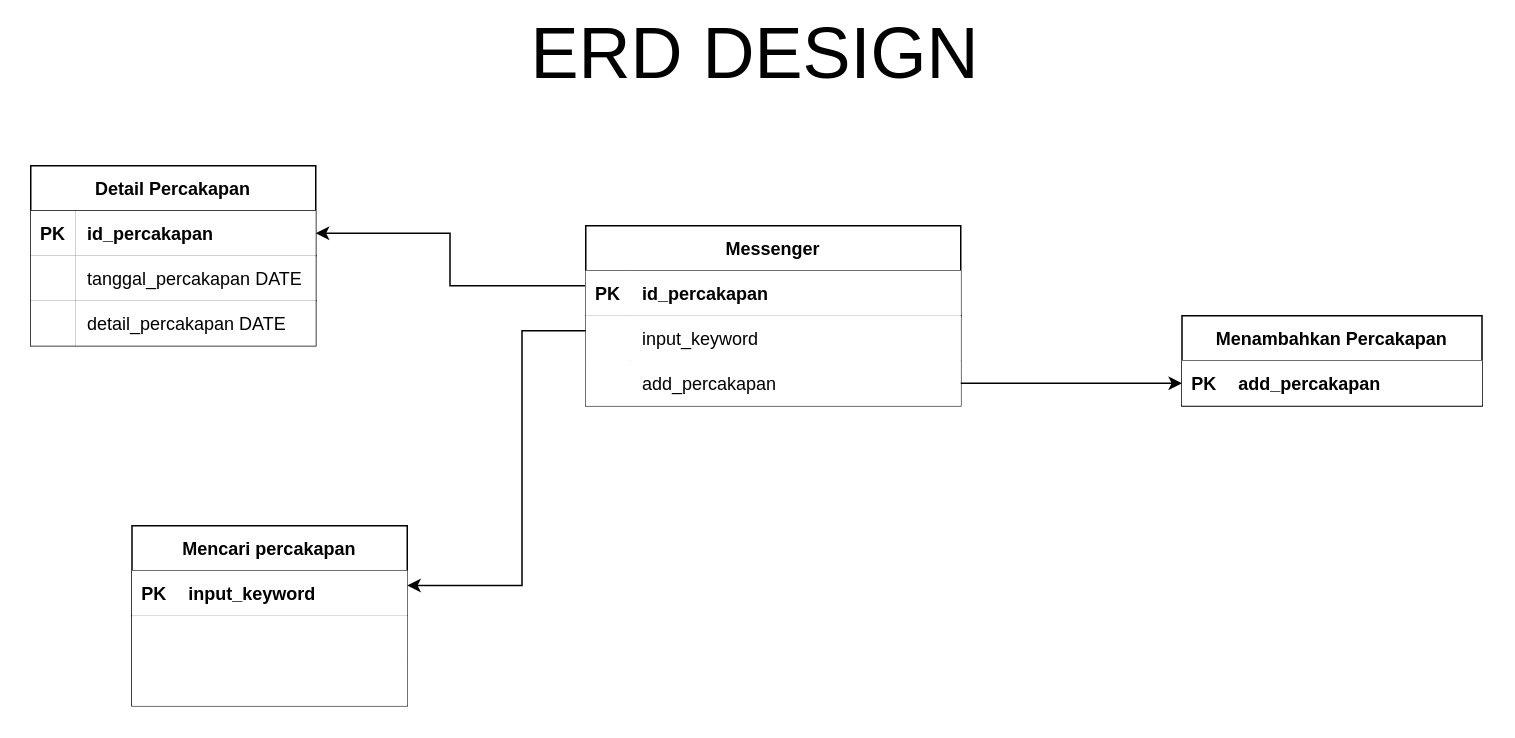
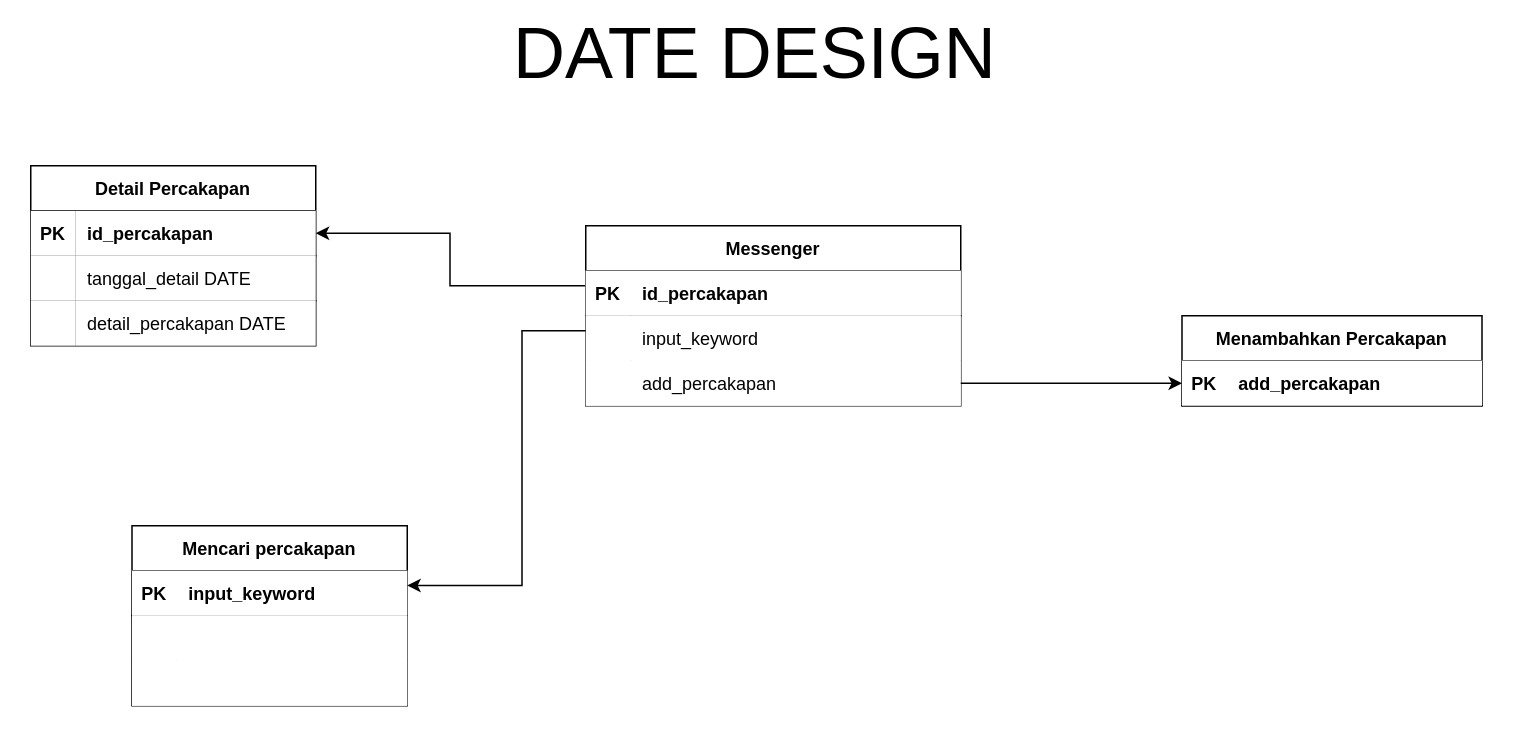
(755, 53) -> (755, 53)
(198, 279) -> (173, 279)
